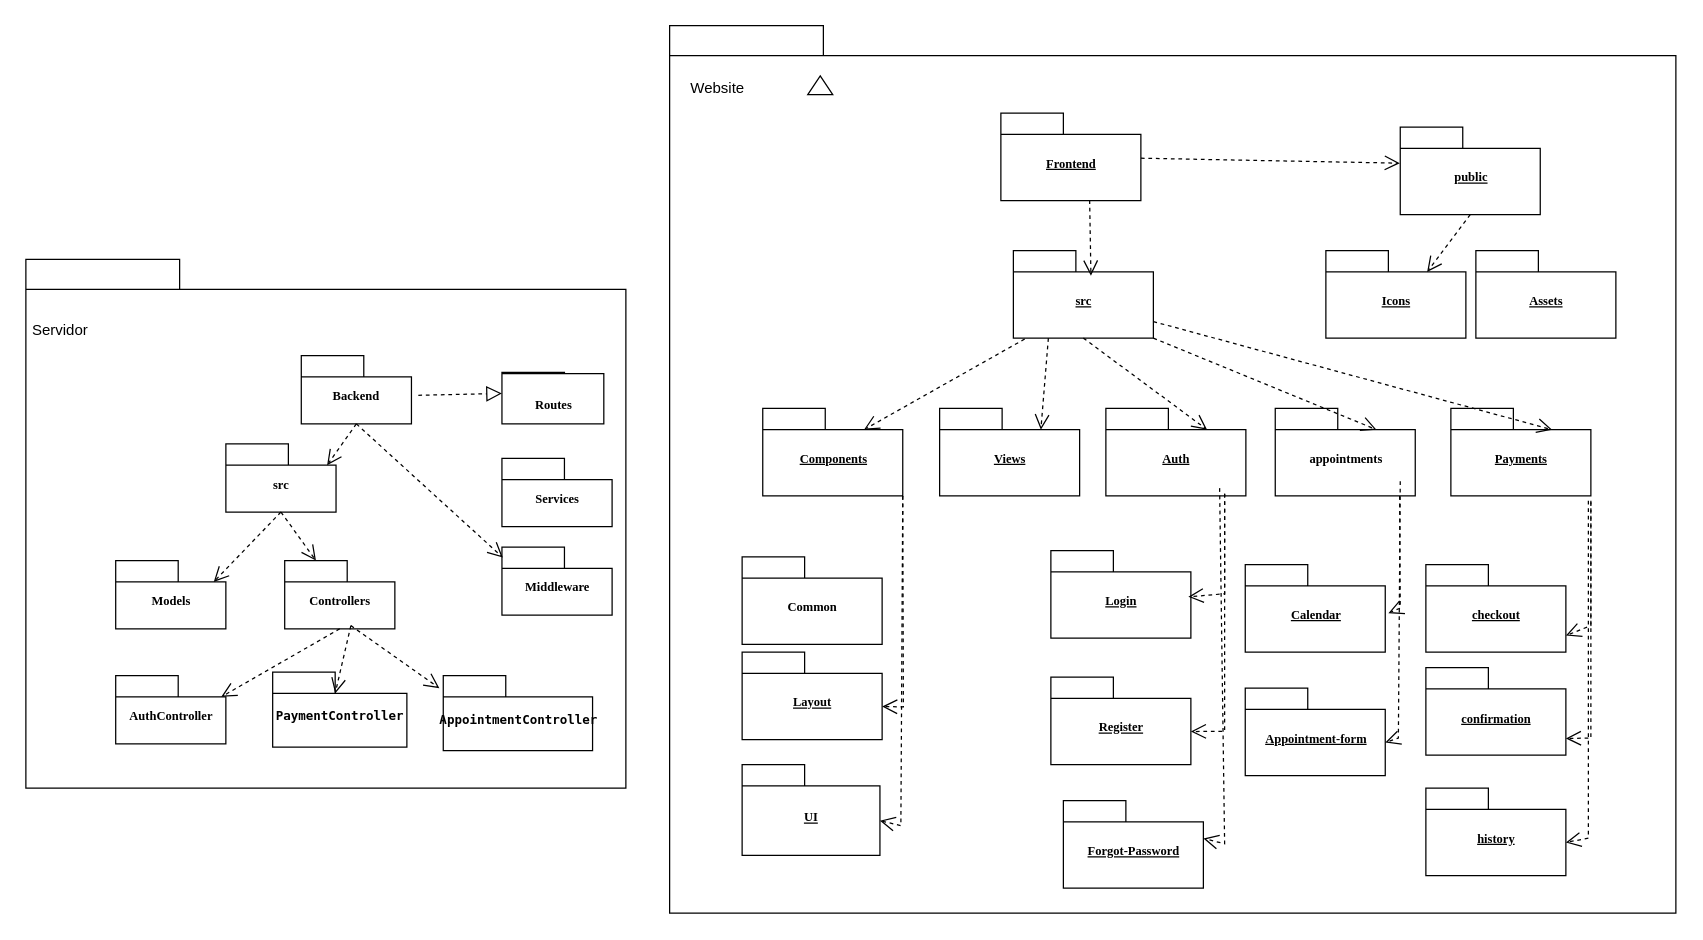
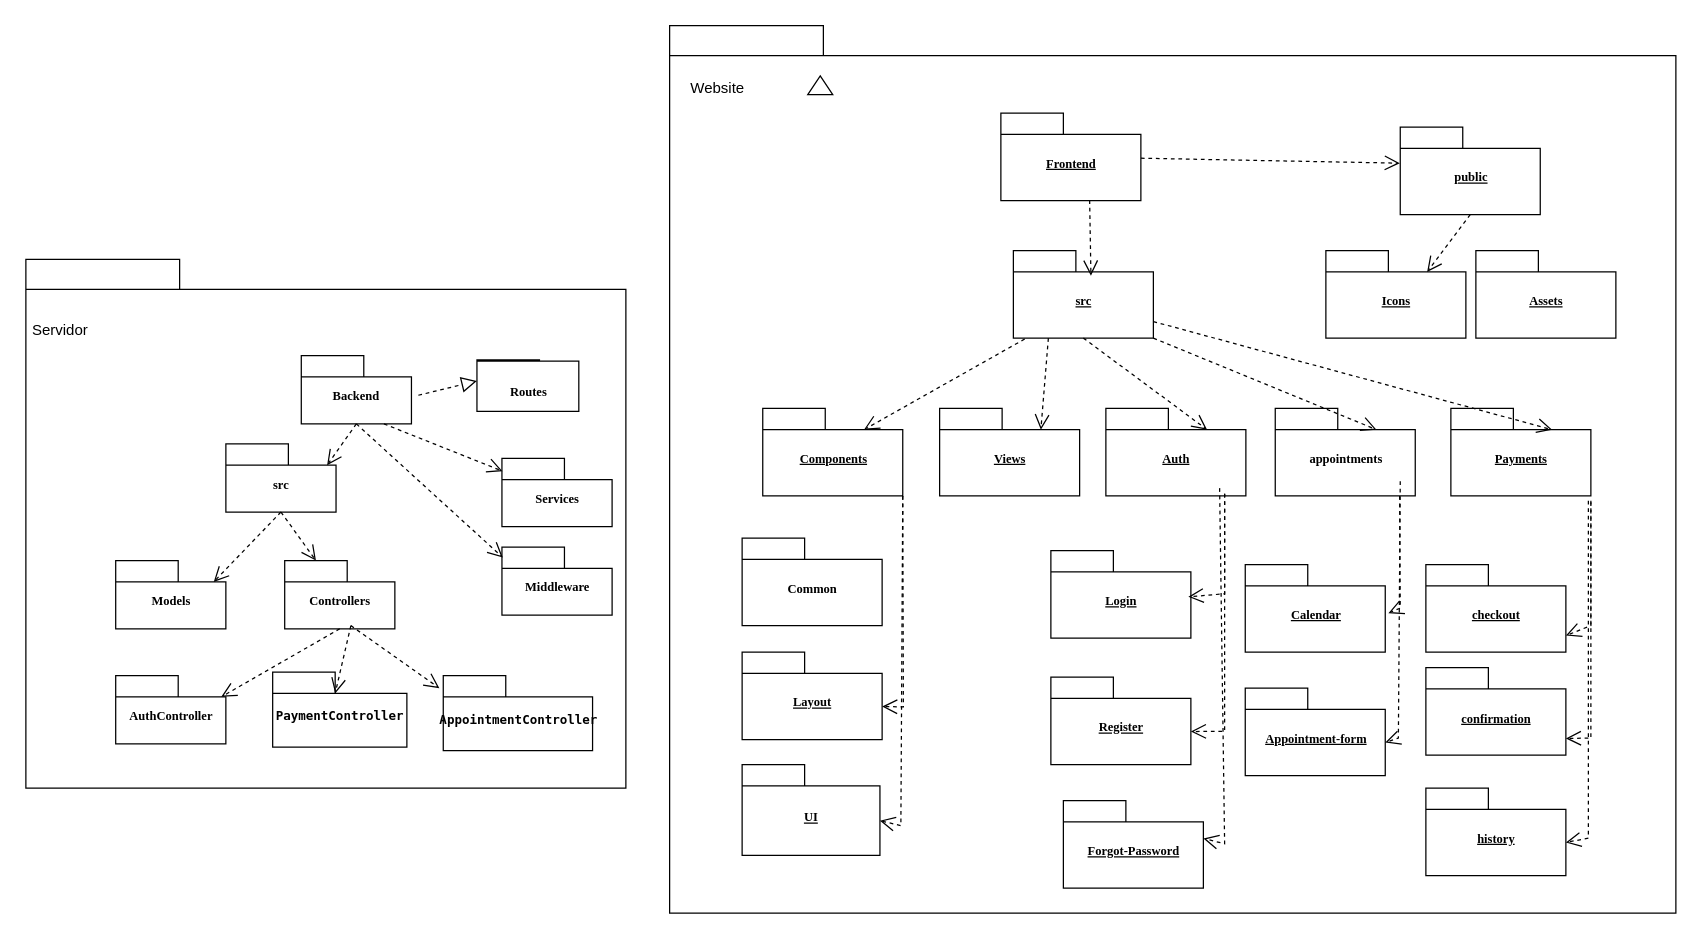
(553, 398) -> (528, 386)
none -> (442, 447)
(812, 601) -> (812, 582)
